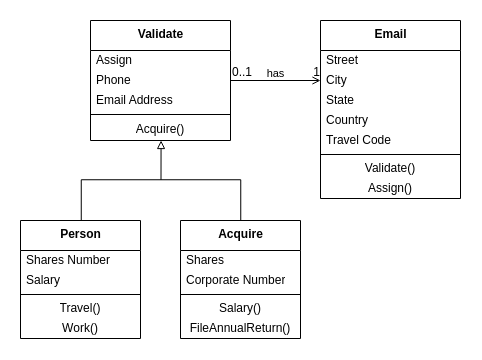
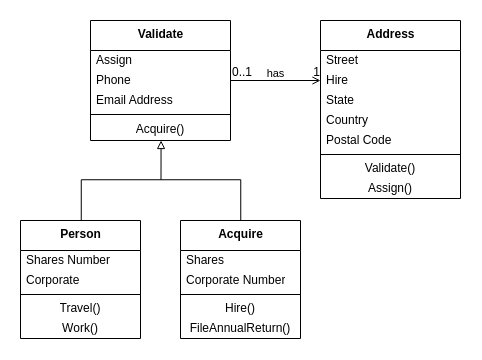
(391, 35) -> (391, 35)
(338, 81) -> (338, 81)
(360, 141) -> (360, 141)
(45, 281) -> (57, 281)
(241, 309) -> (241, 309)
